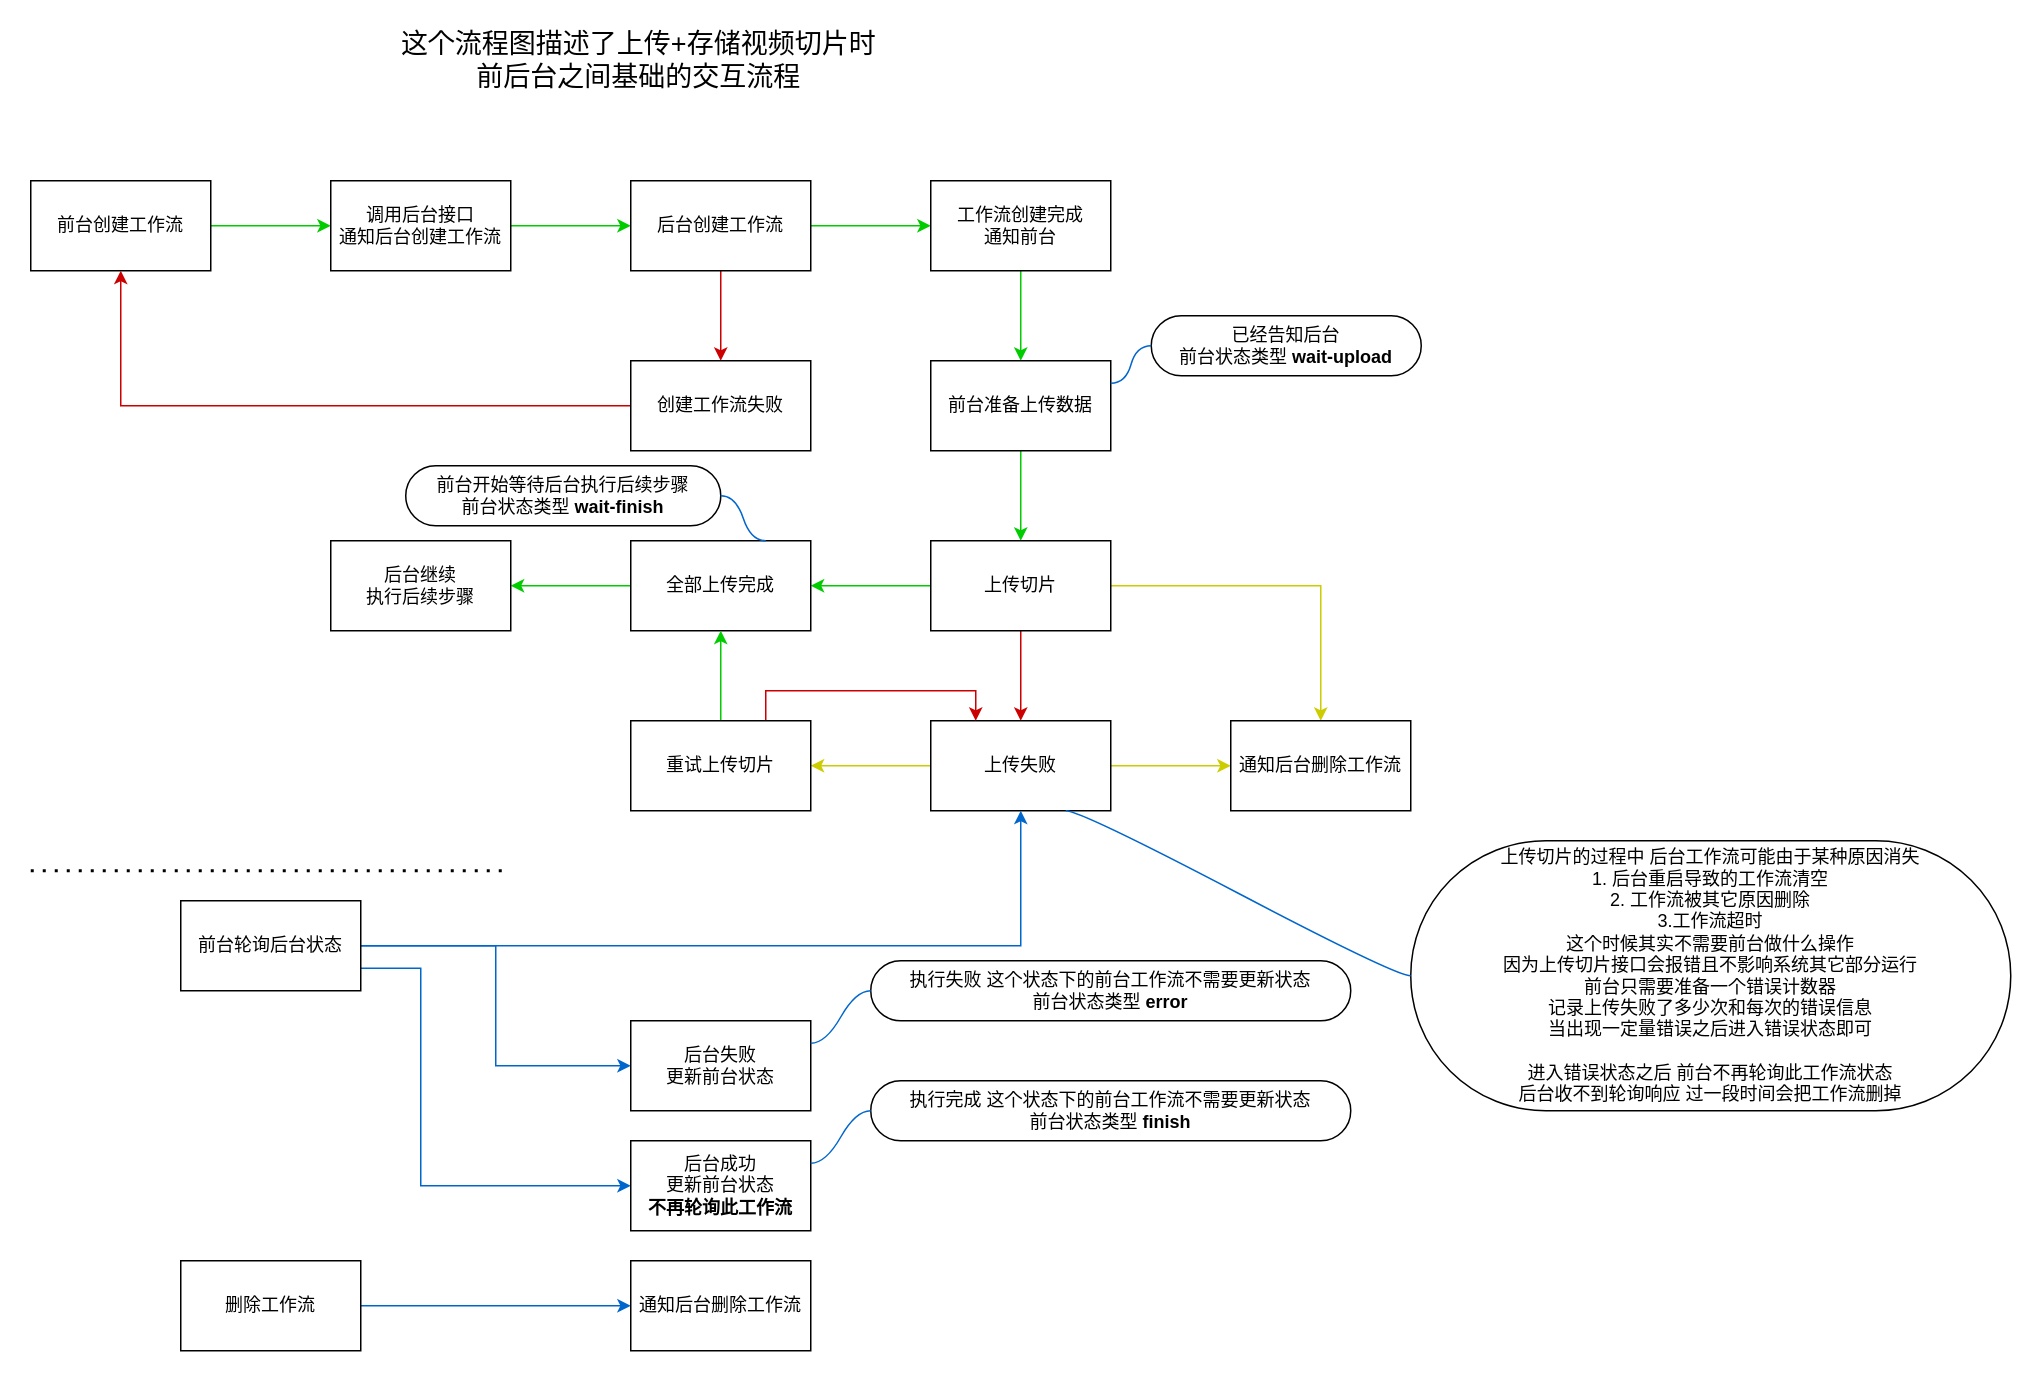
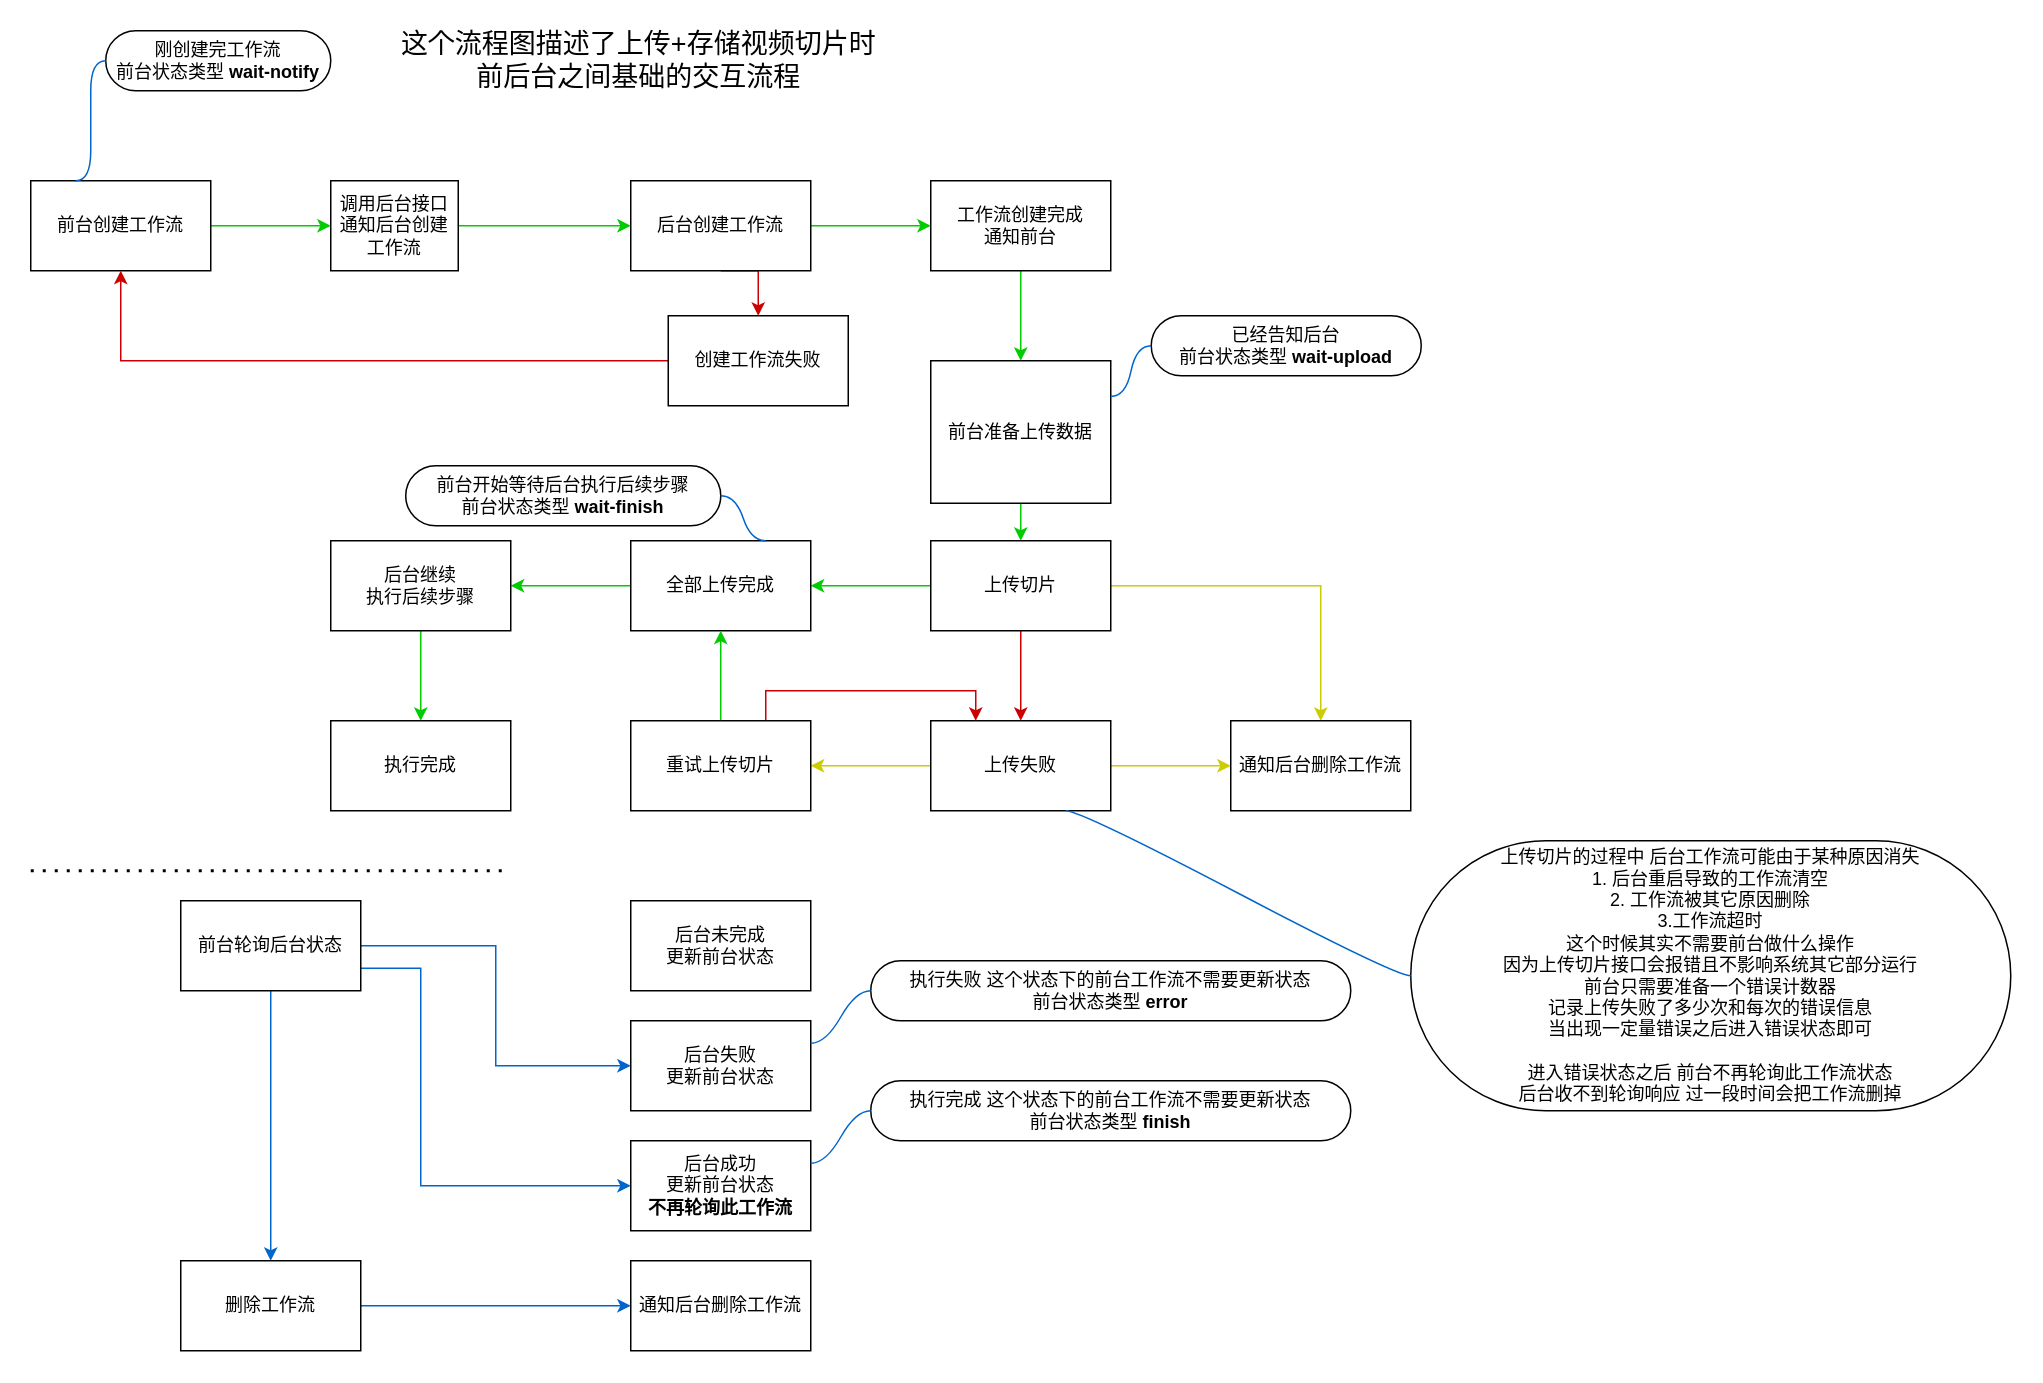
none -> (218, 61)
none -> (91, 121)
(421, 226) -> (395, 226)
(721, 406) -> (758, 361)
(1021, 406) -> (1021, 432)
none -> (421, 671)
none -> (421, 766)
none -> (721, 946)
(822, 946) -> (271, 1121)
